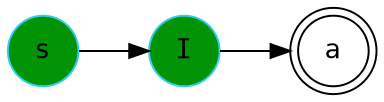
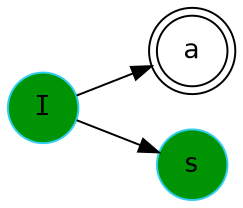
(104, 51) -> (109, 133)
